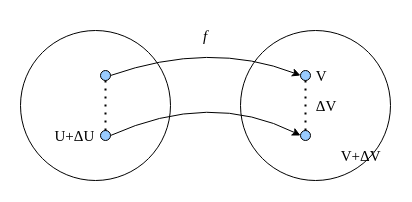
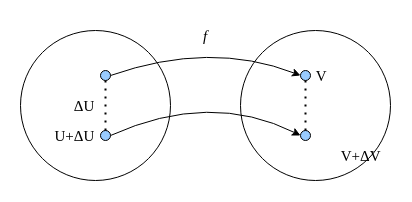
none -> (81, 106)
(326, 106) -> none
